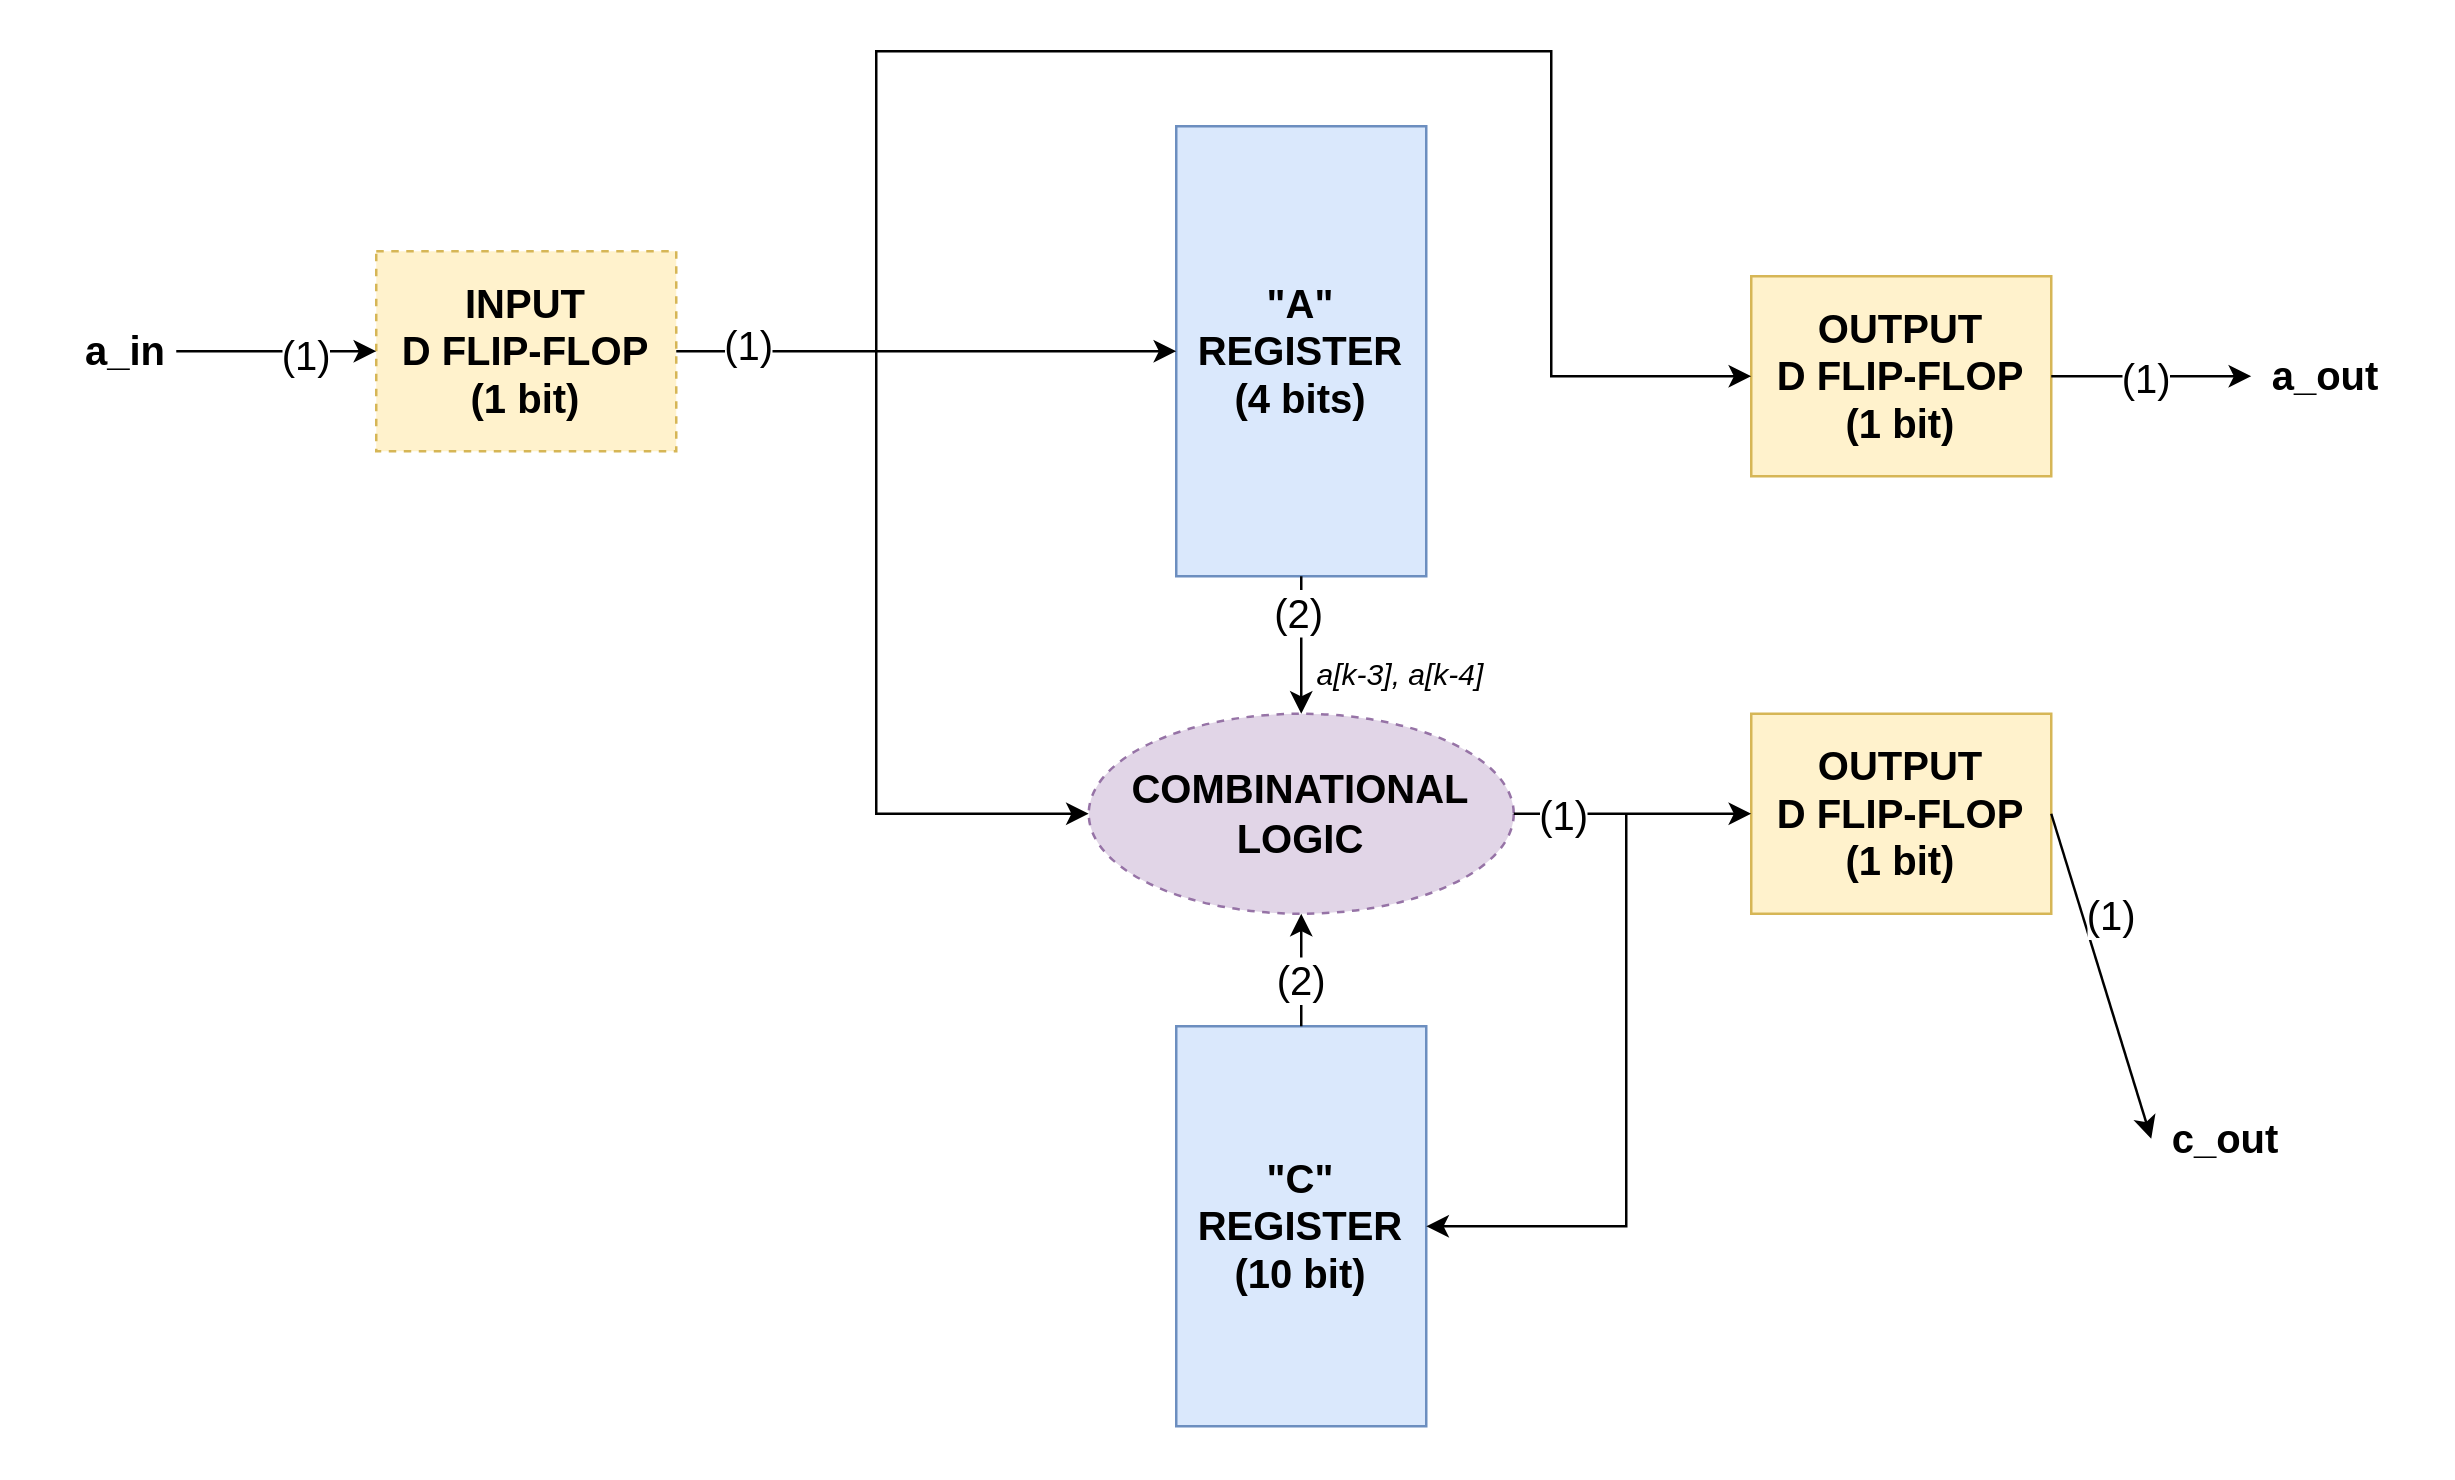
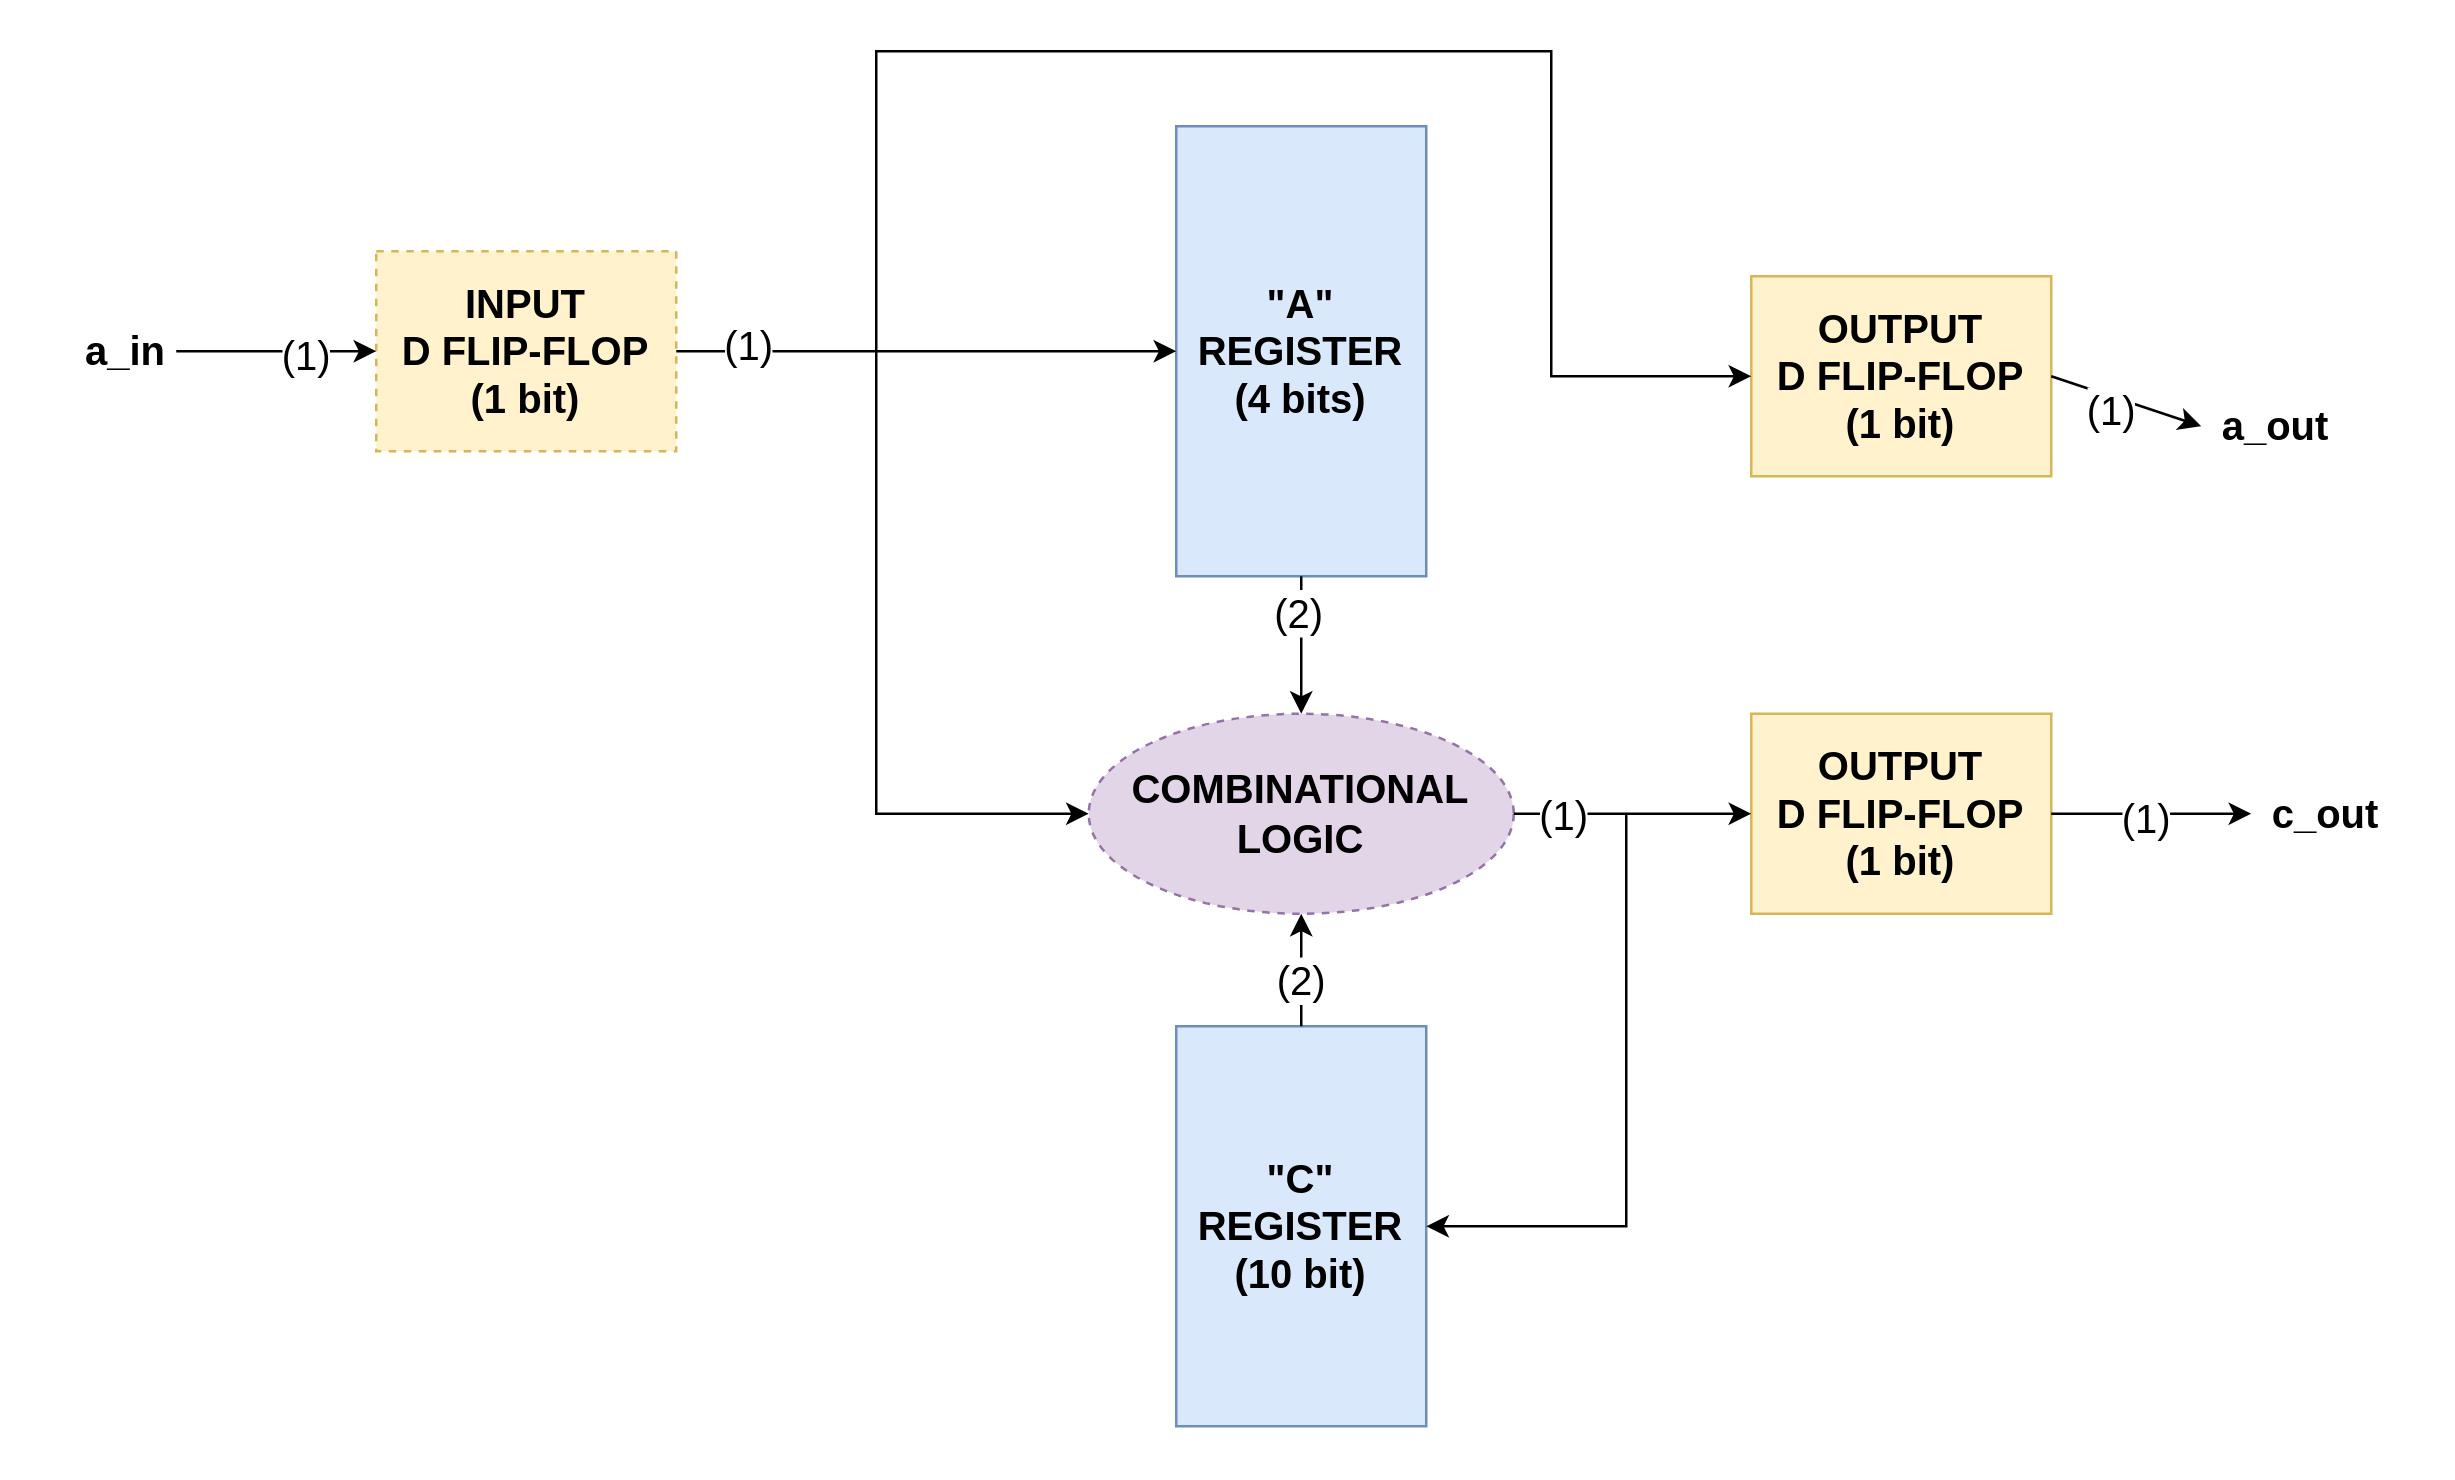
(2326, 376) -> (2276, 426)
(1401, 676) -> none
(2226, 1139) -> (2326, 814)
